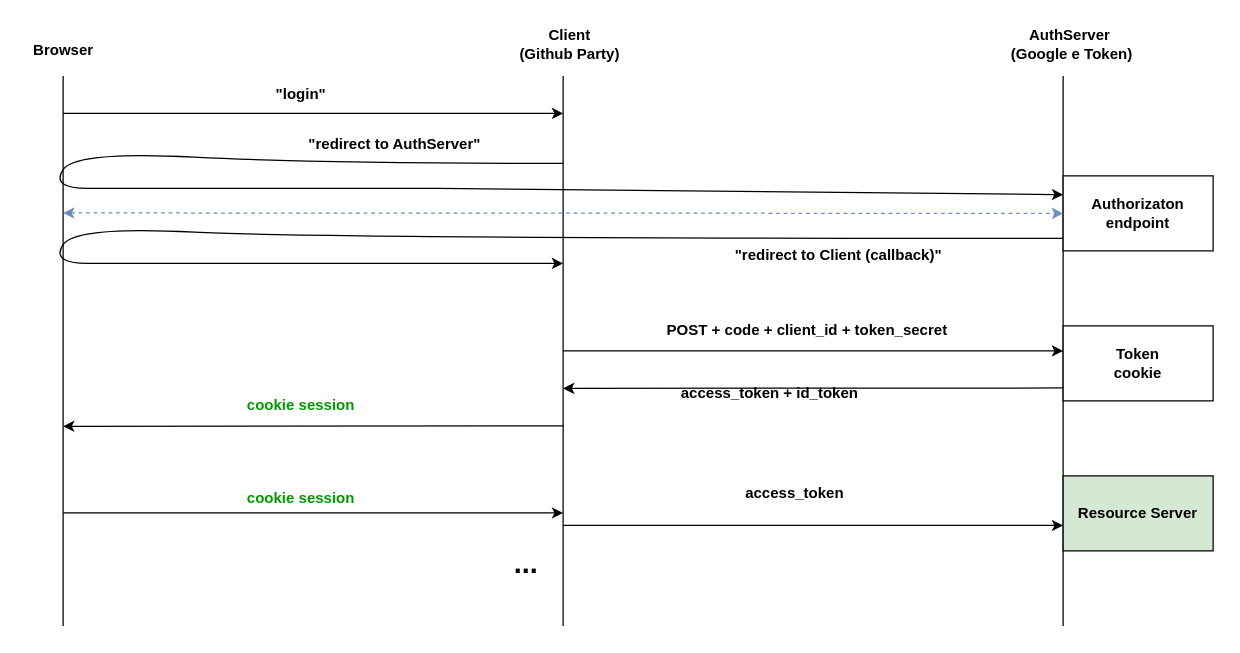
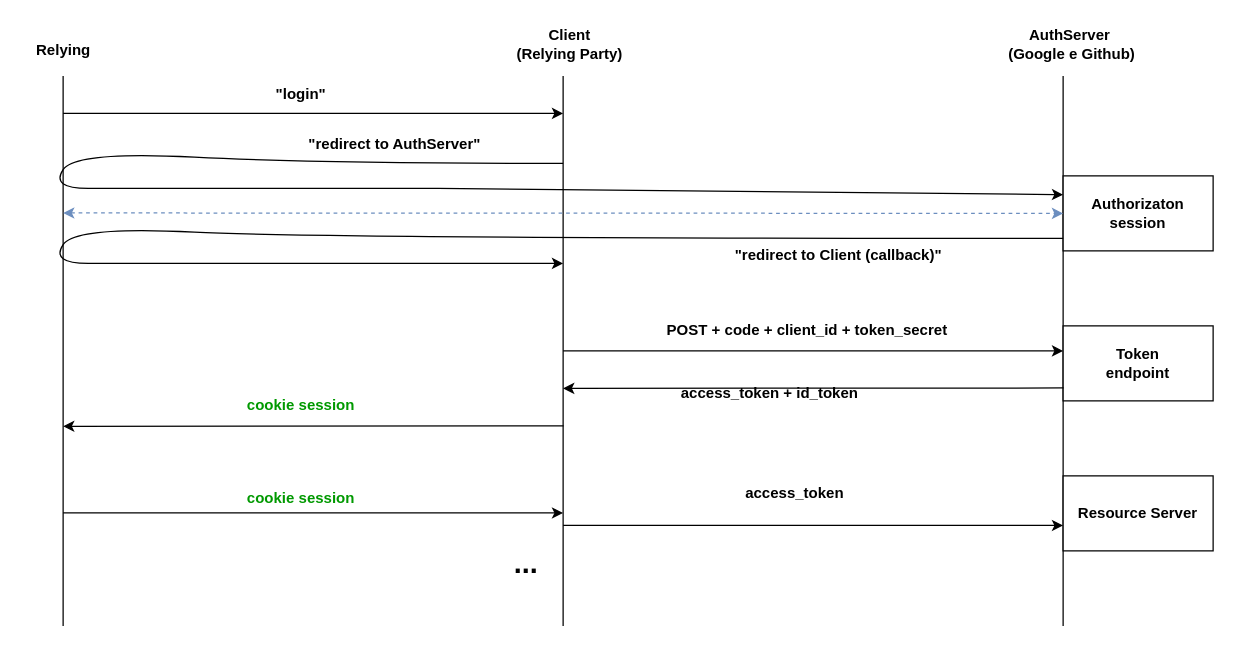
(570, 44) -> (570, 44)
(1070, 44) -> (1070, 44)
(64, 51) -> (64, 51)
(1138, 213) -> (1138, 213)
(1138, 363) -> (1138, 363)
(1138, 513) -> (1138, 513)
